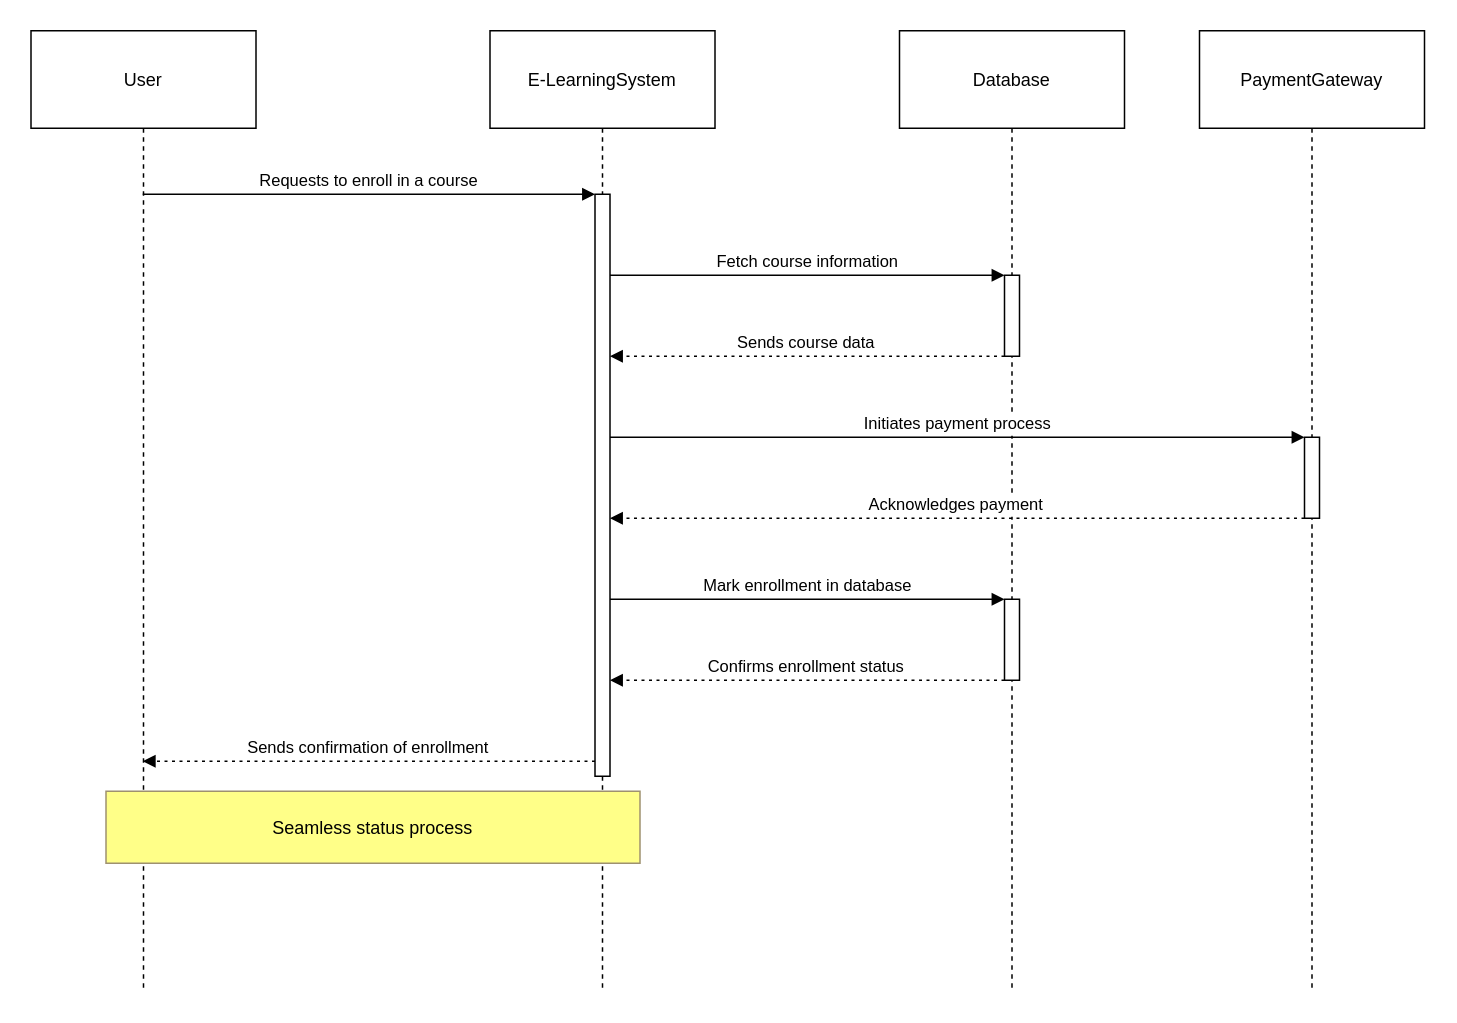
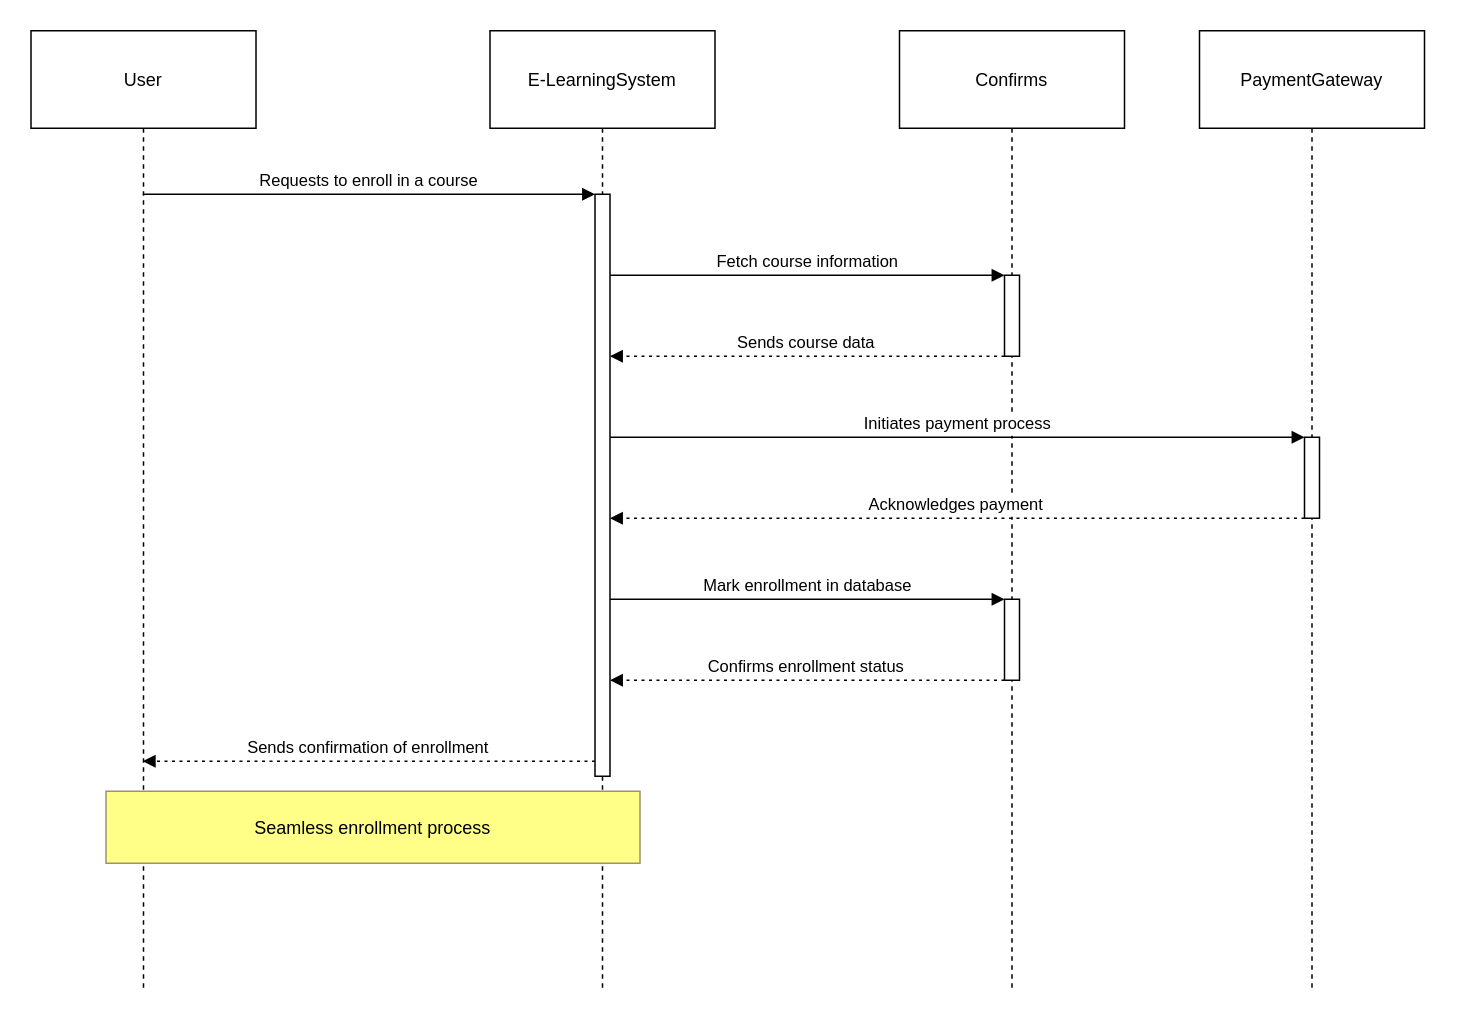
(1012, 80) -> (1012, 80)
(372, 828) -> (372, 828)
